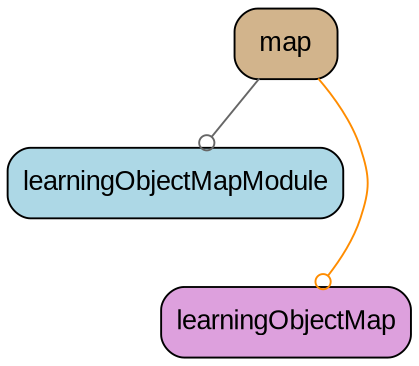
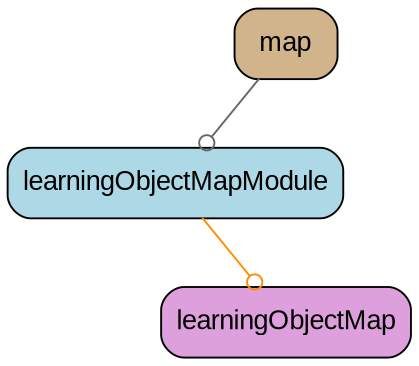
(367, 175) -> (226, 247)
